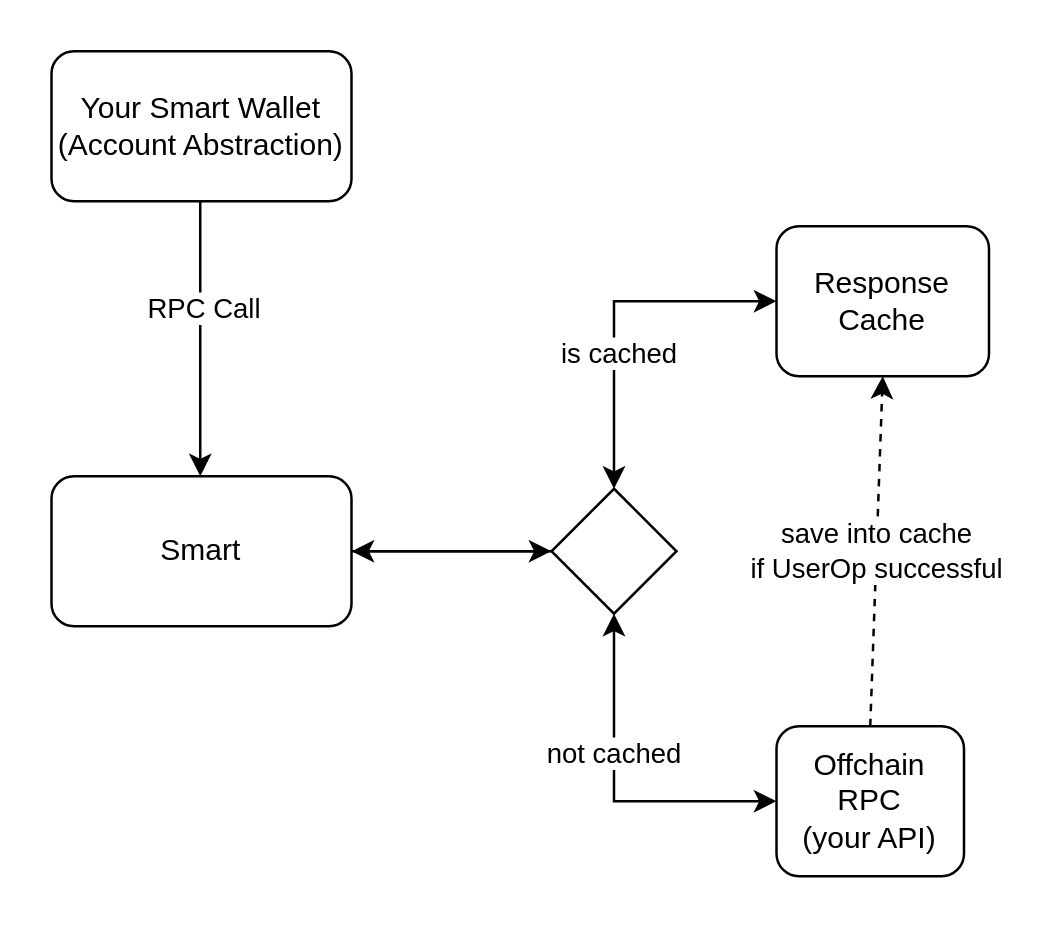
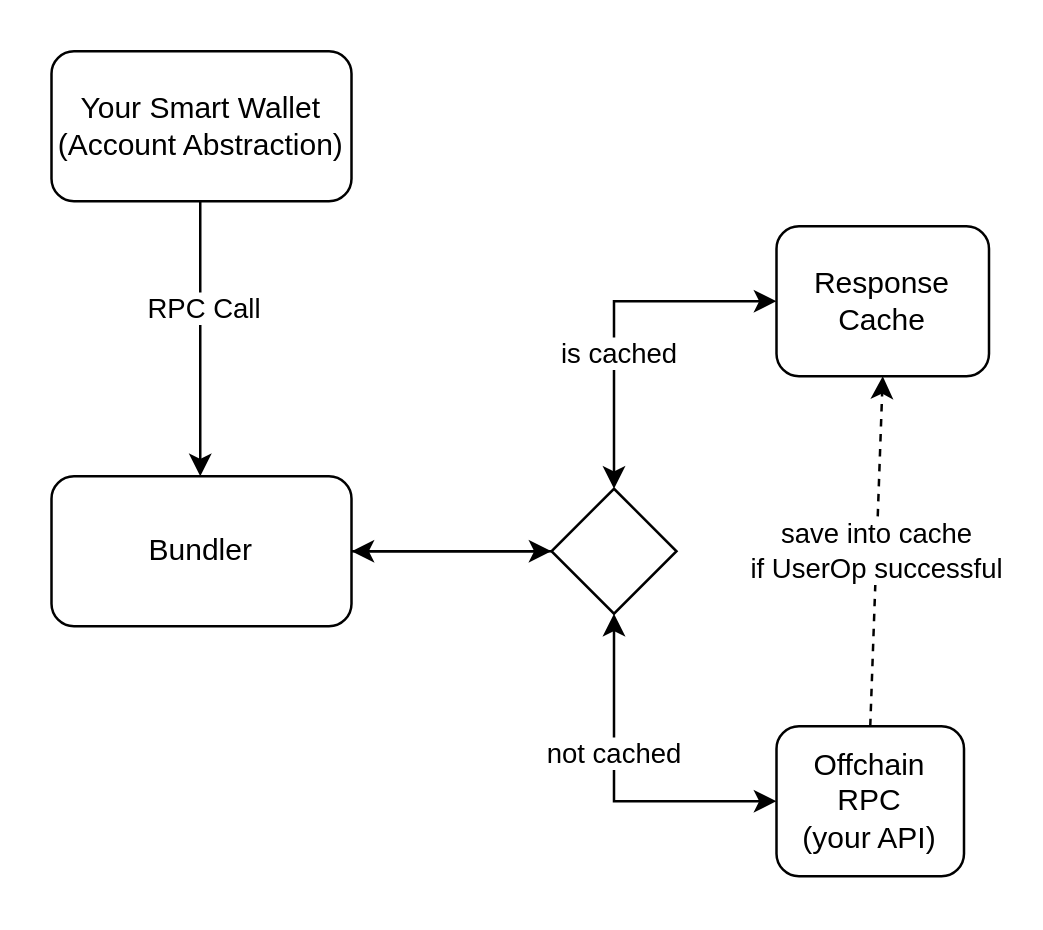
(201, 551) -> (201, 551)
